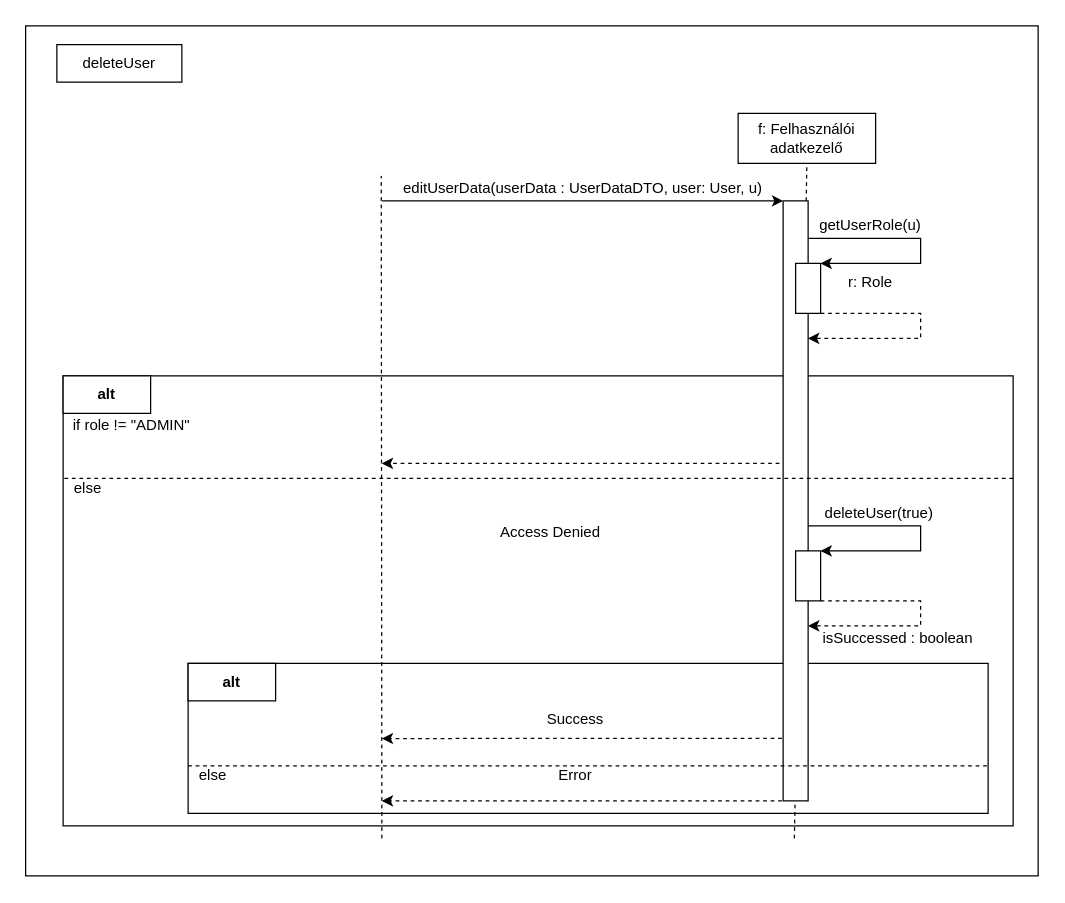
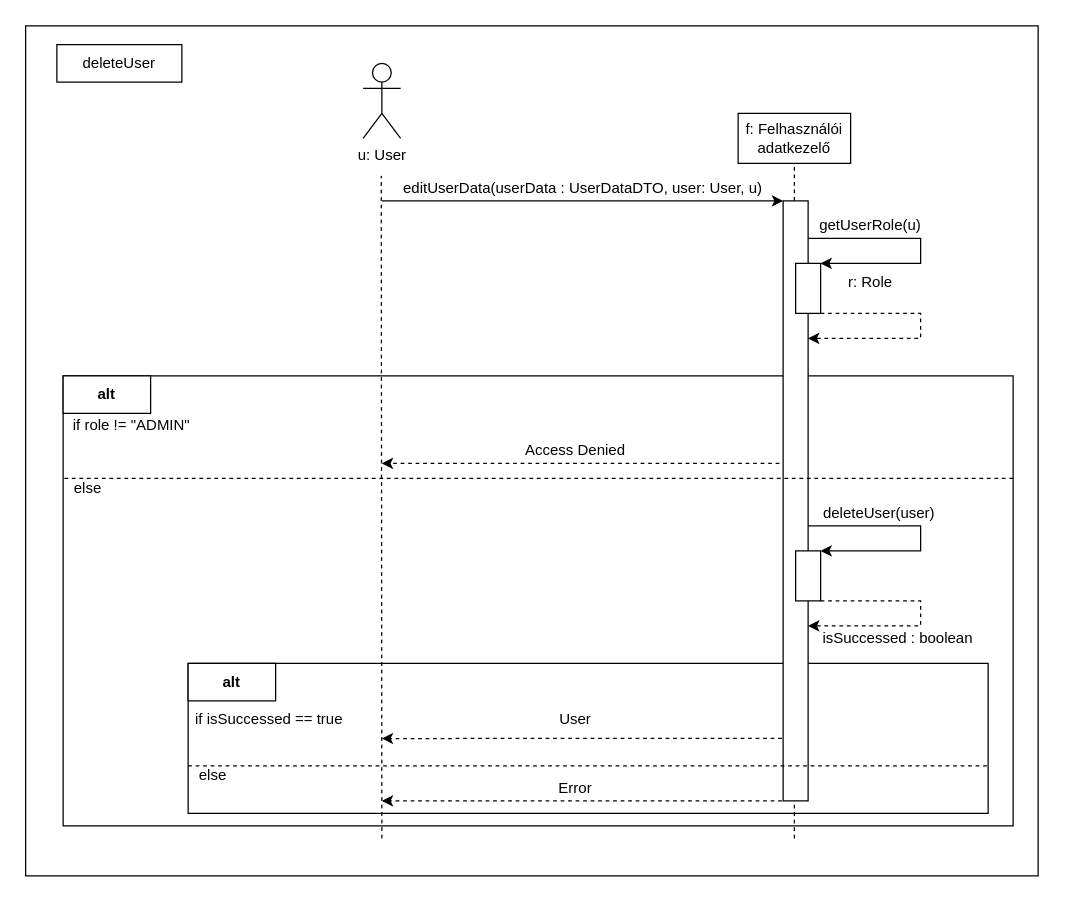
none -> (382, 101)
(807, 138) -> (794, 138)
(879, 513) -> (879, 513)
(551, 532) -> (576, 451)
none -> (269, 719)
(576, 719) -> (576, 719)
(576, 776) -> (576, 788)
